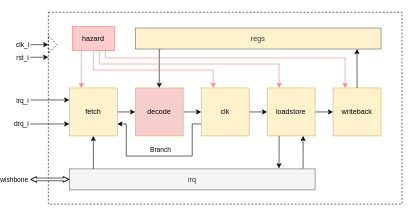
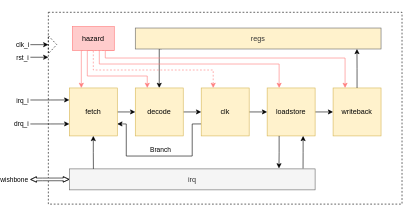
(149, 70) -> (149, 70)
none -> (87, 75)
(159, 112) -> (159, 112)
